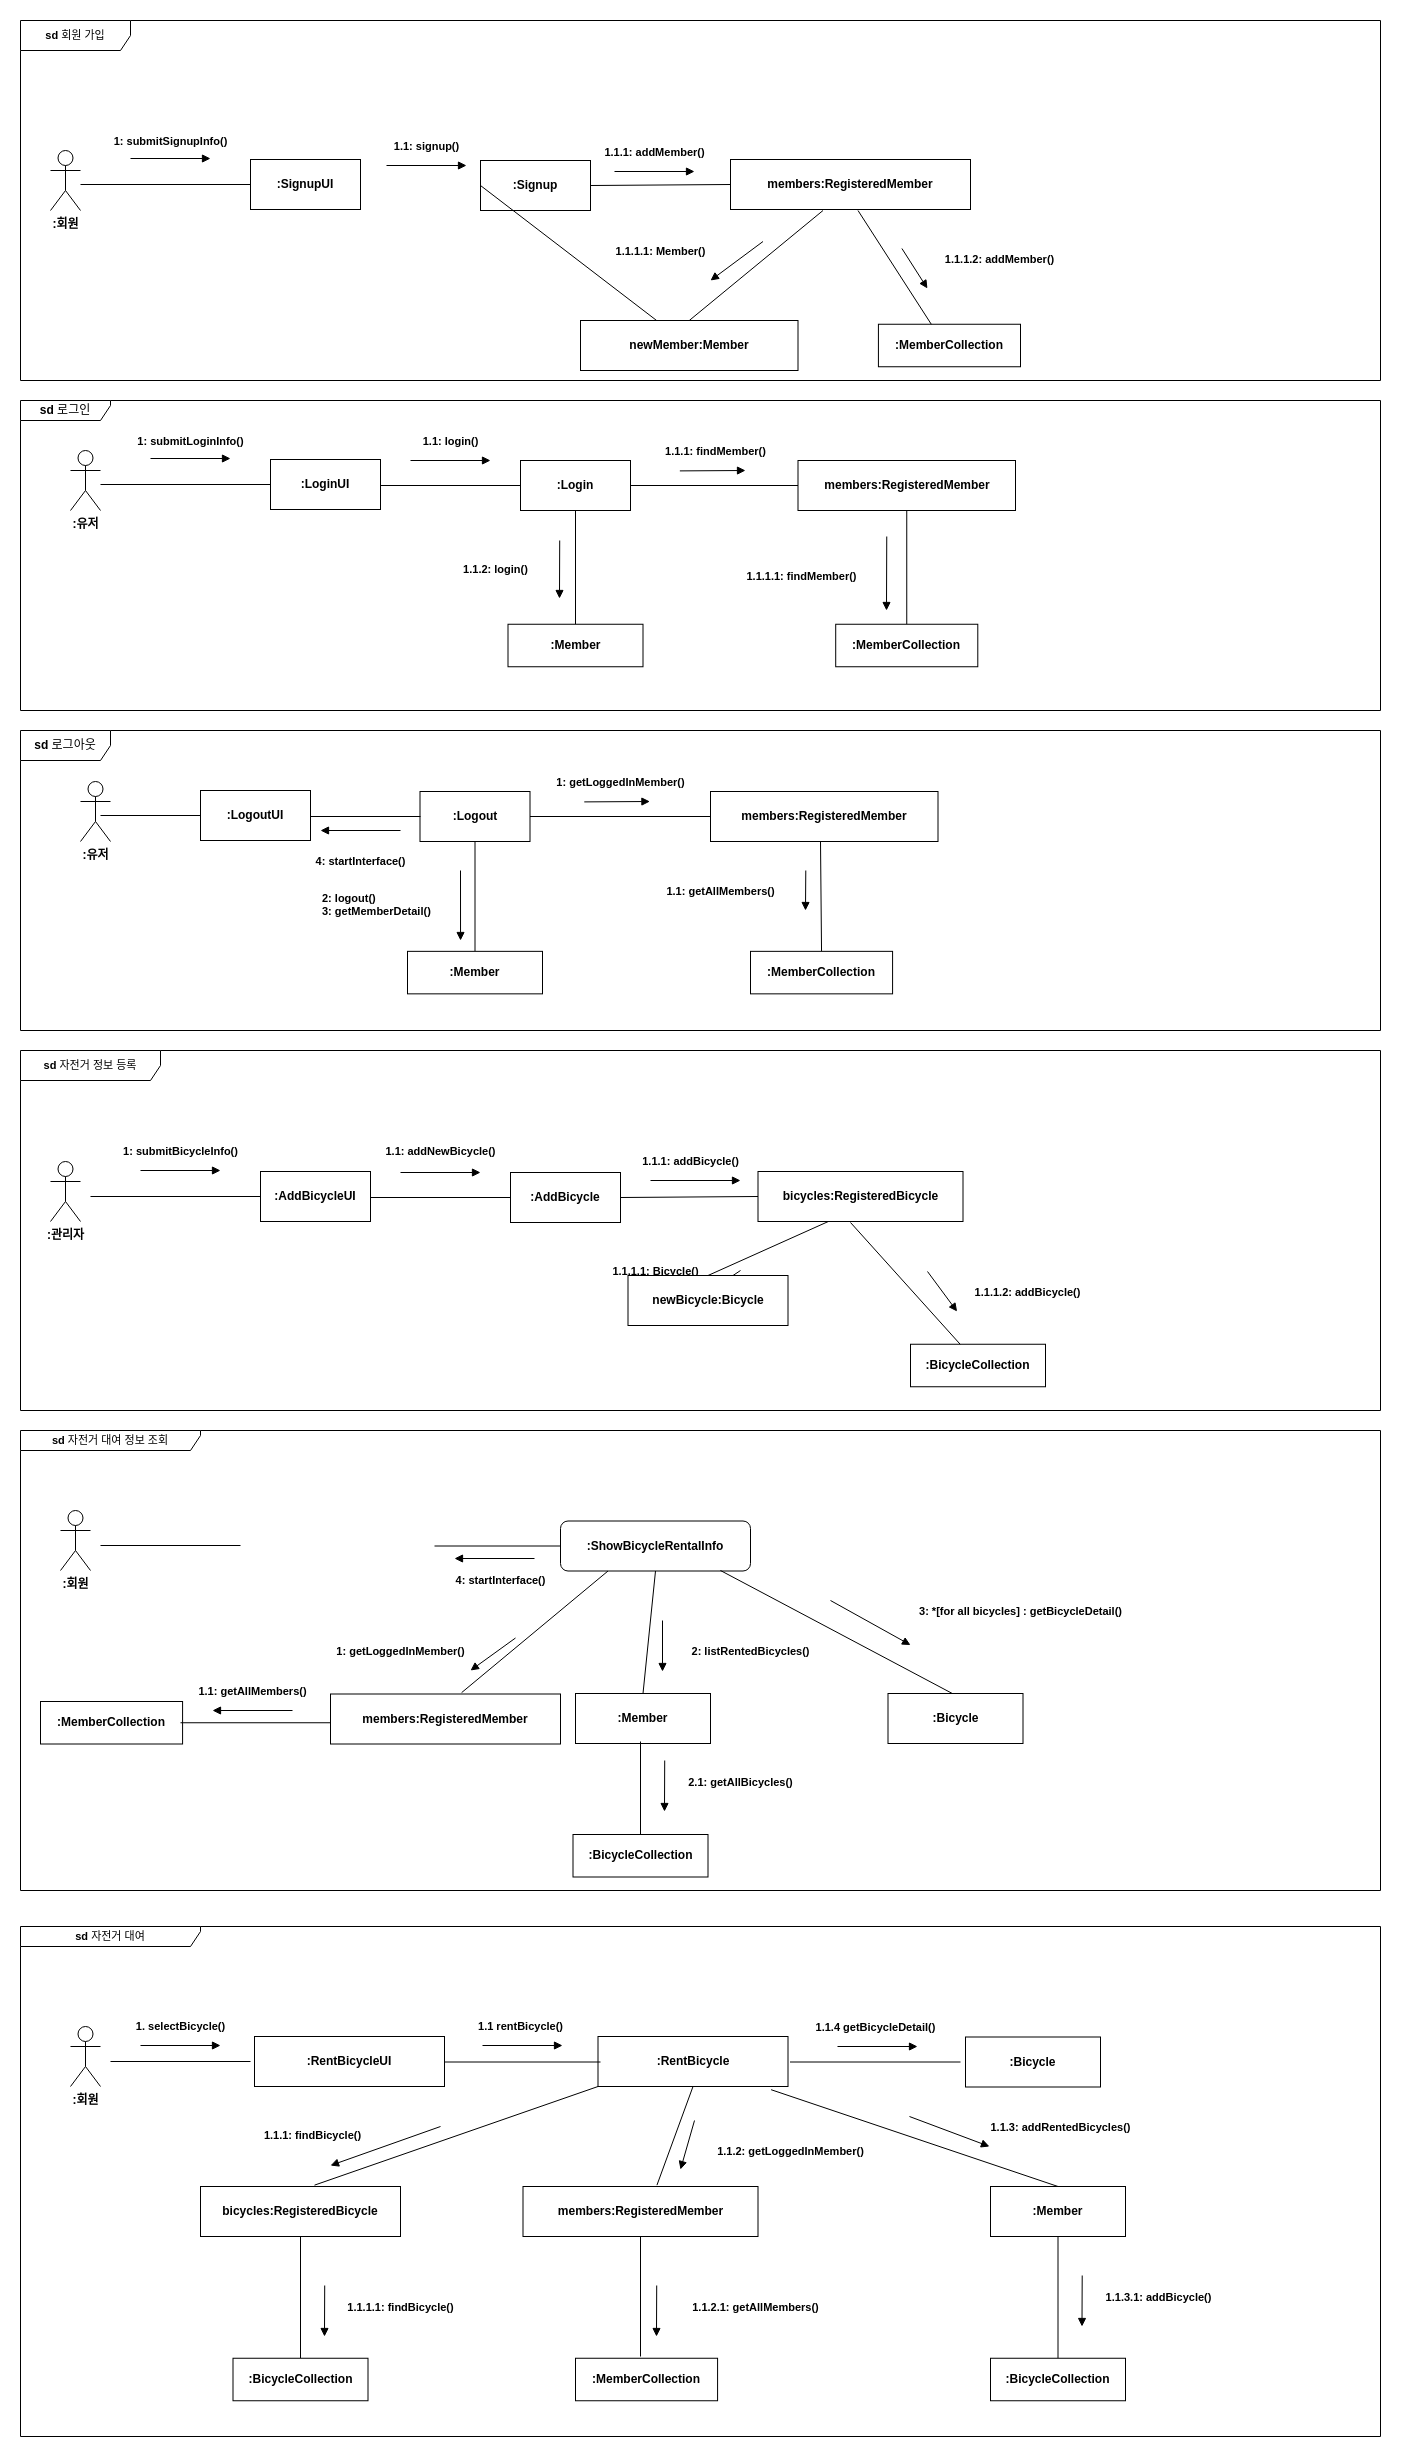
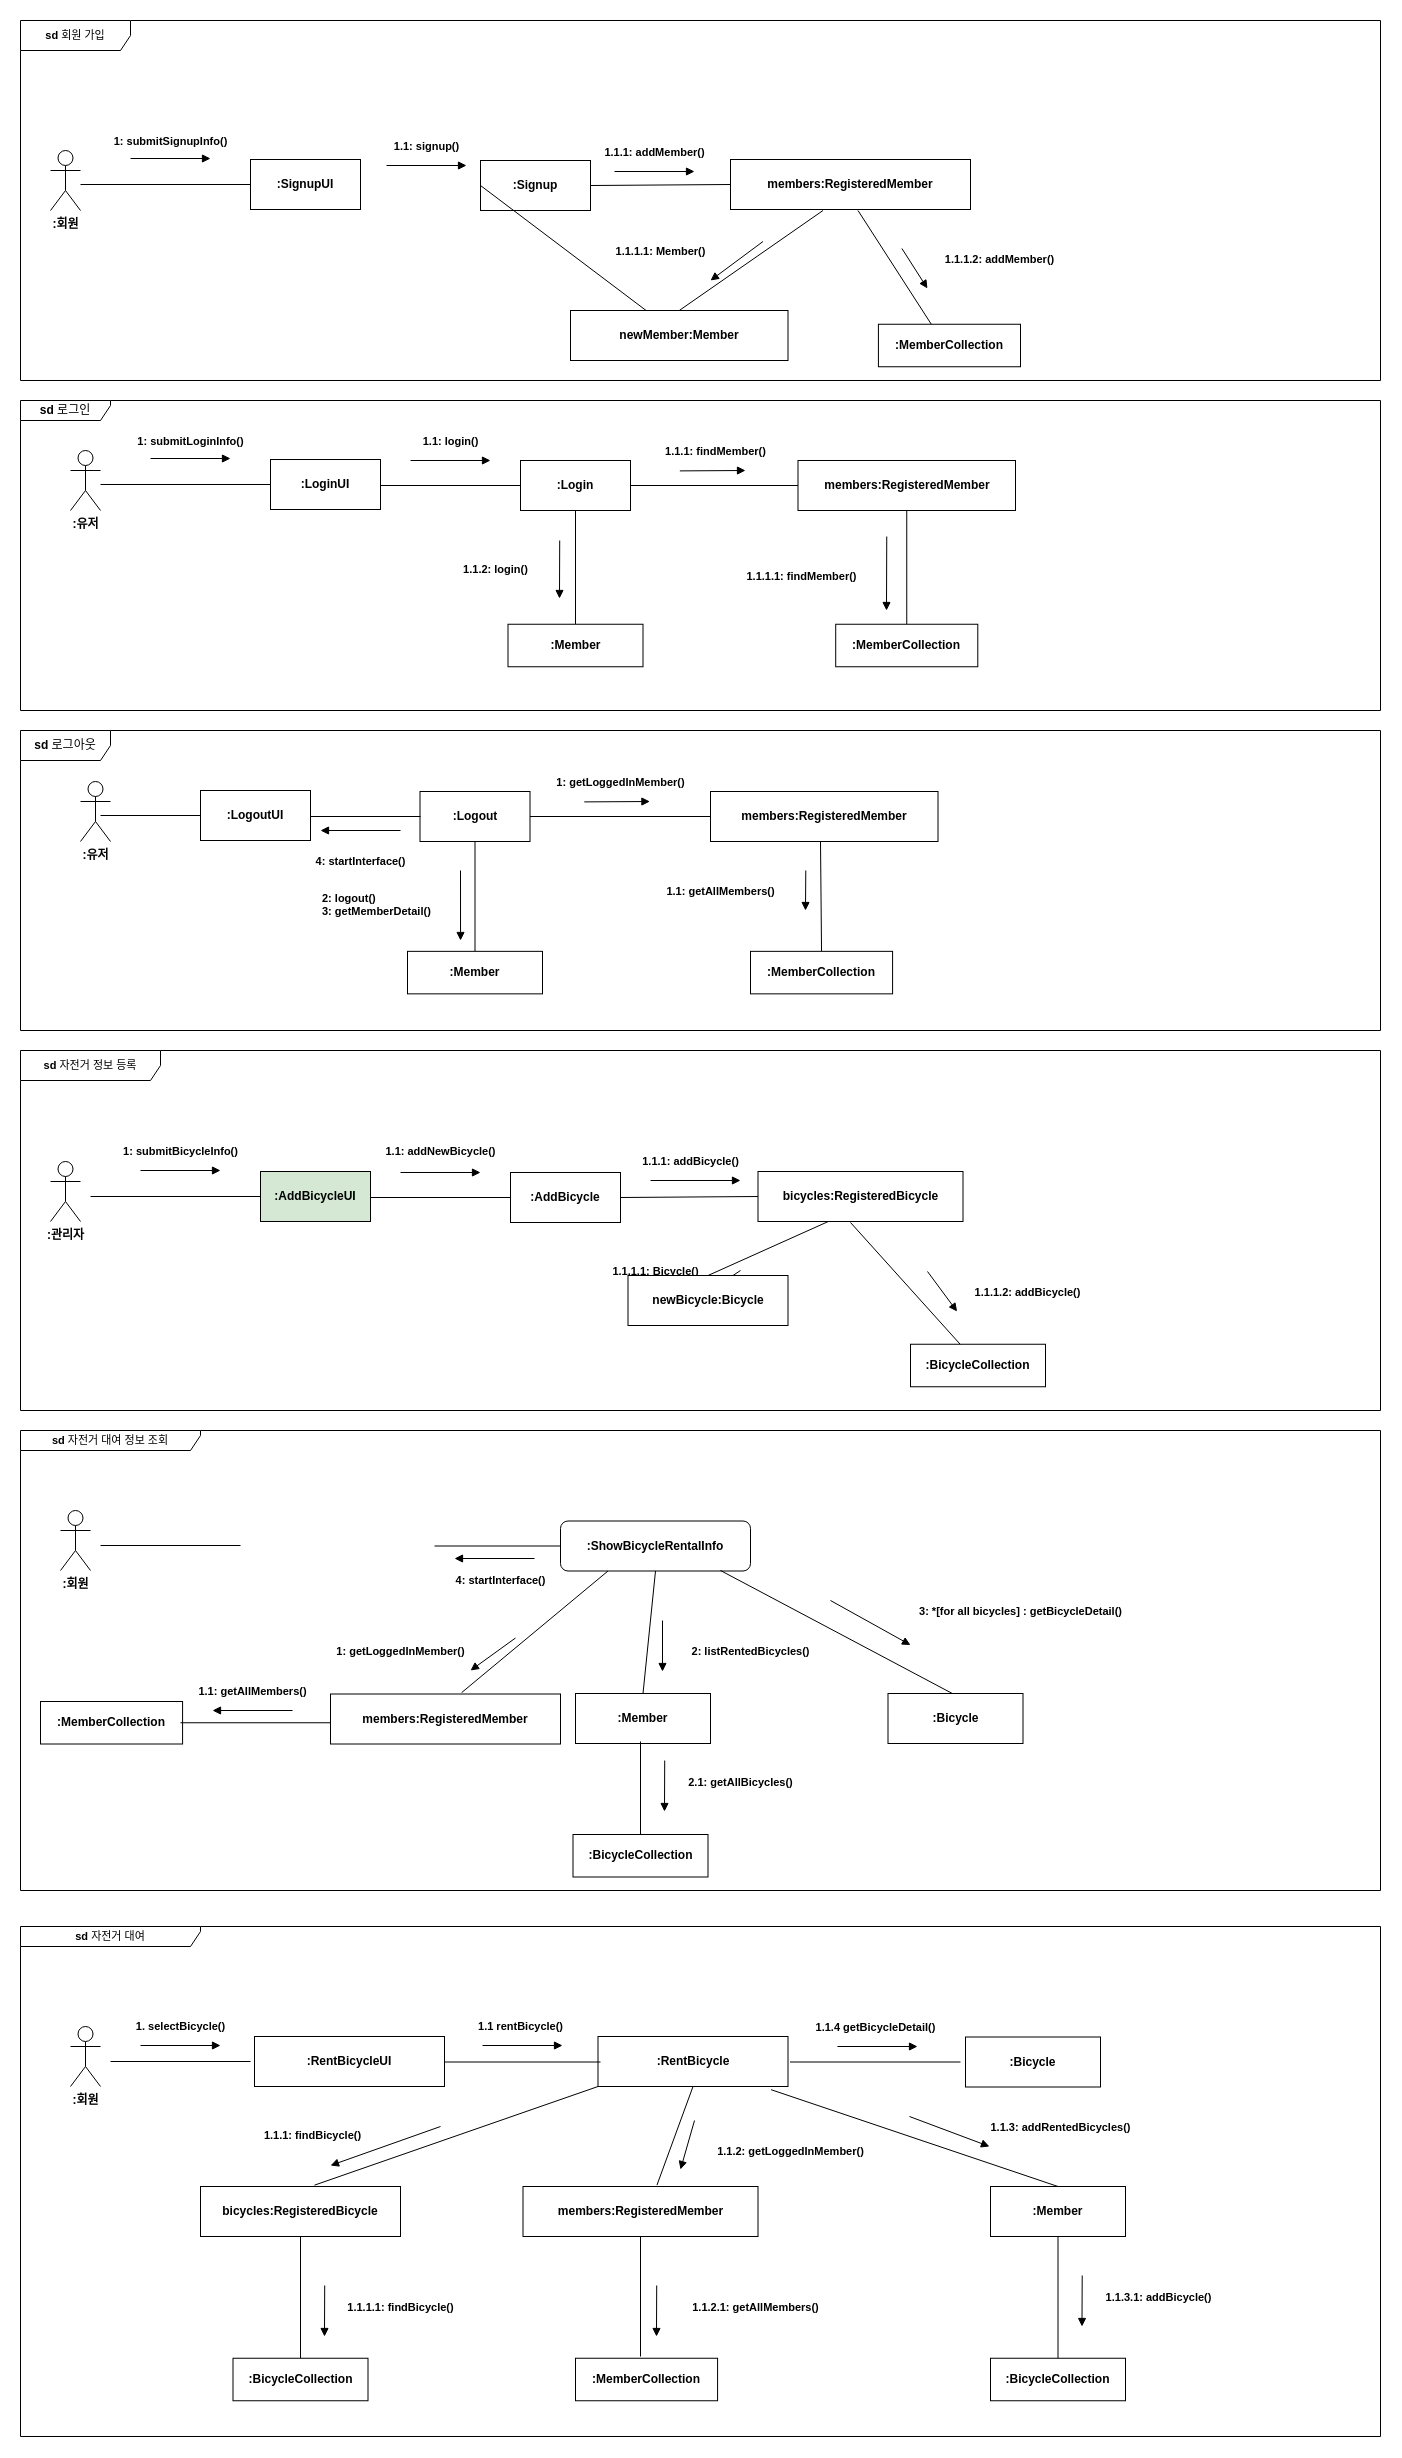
(689, 346) -> (679, 336)
(316, 1197) -> (316, 1197)
